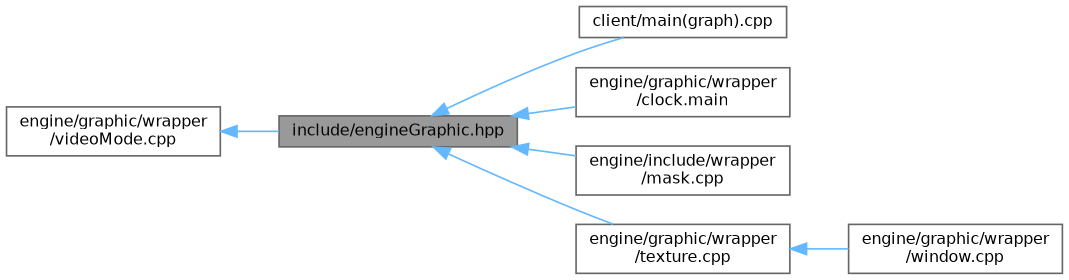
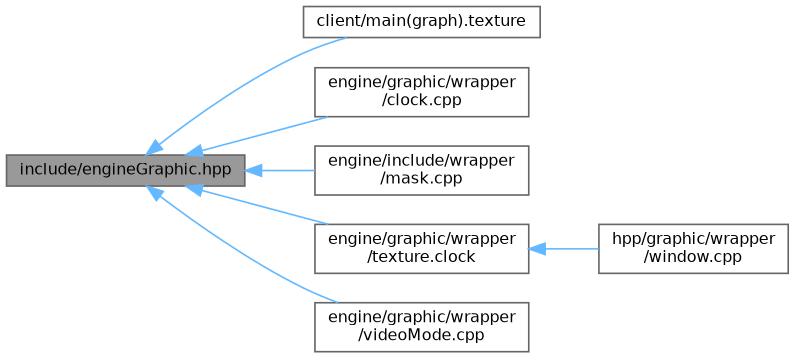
(683, 22) -> (422, 22)
(683, 92) -> (422, 92)
(258, 131) -> (246, 255)
(683, 249) -> (422, 249)
(956, 249) -> (694, 249)
